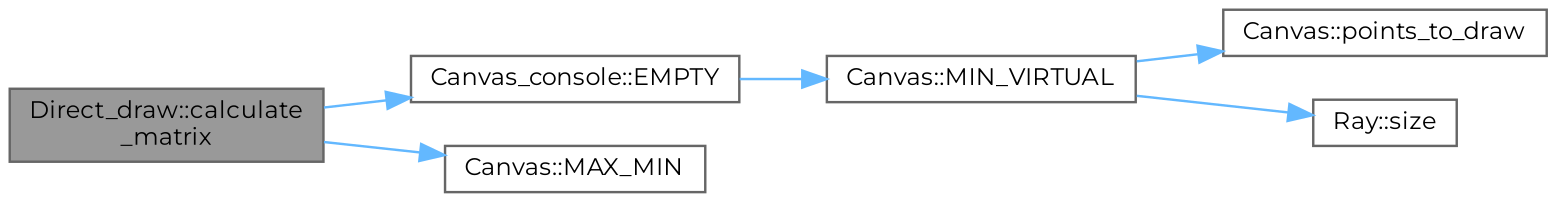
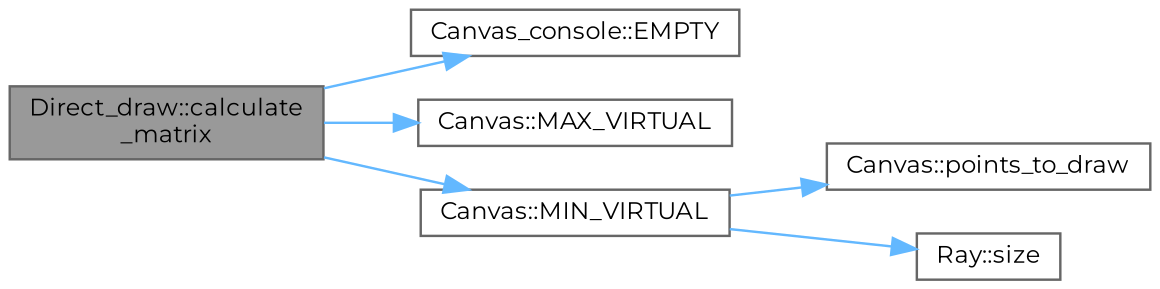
(771, 79) -> (384, 171)
(575, 169) -> (575, 123)
